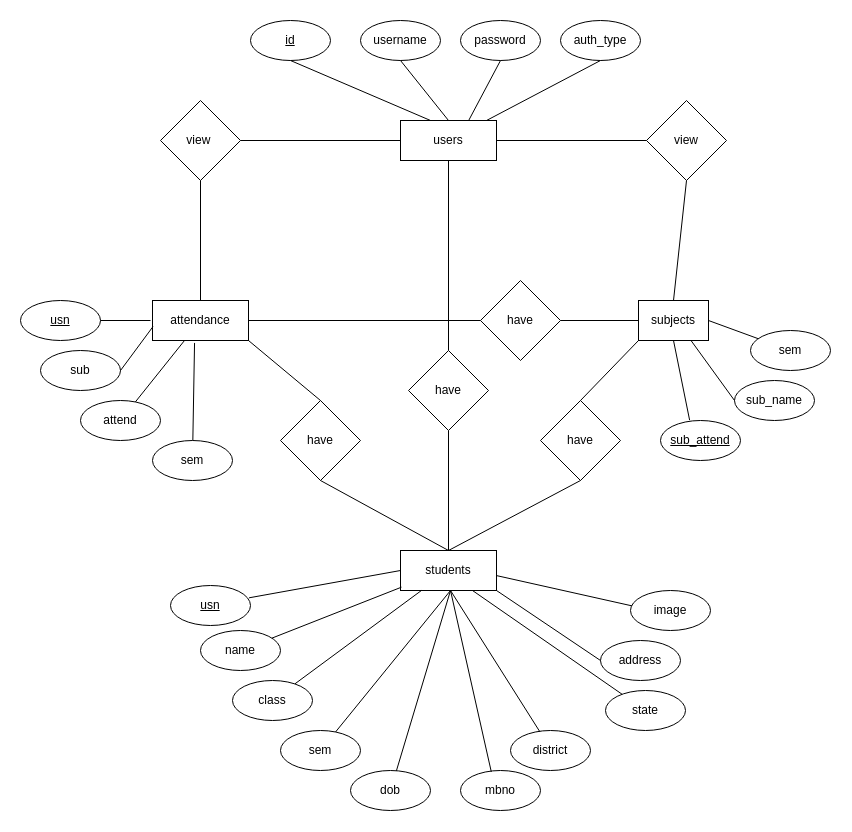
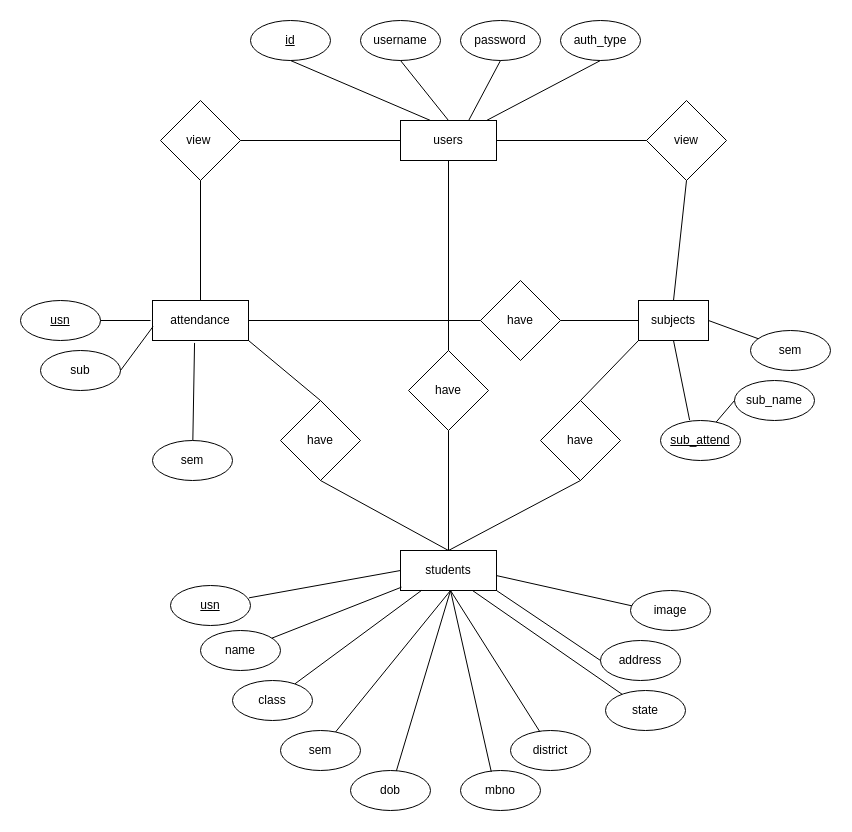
(160, 371) -> none
(713, 371) -> (725, 411)
(121, 421) -> none
